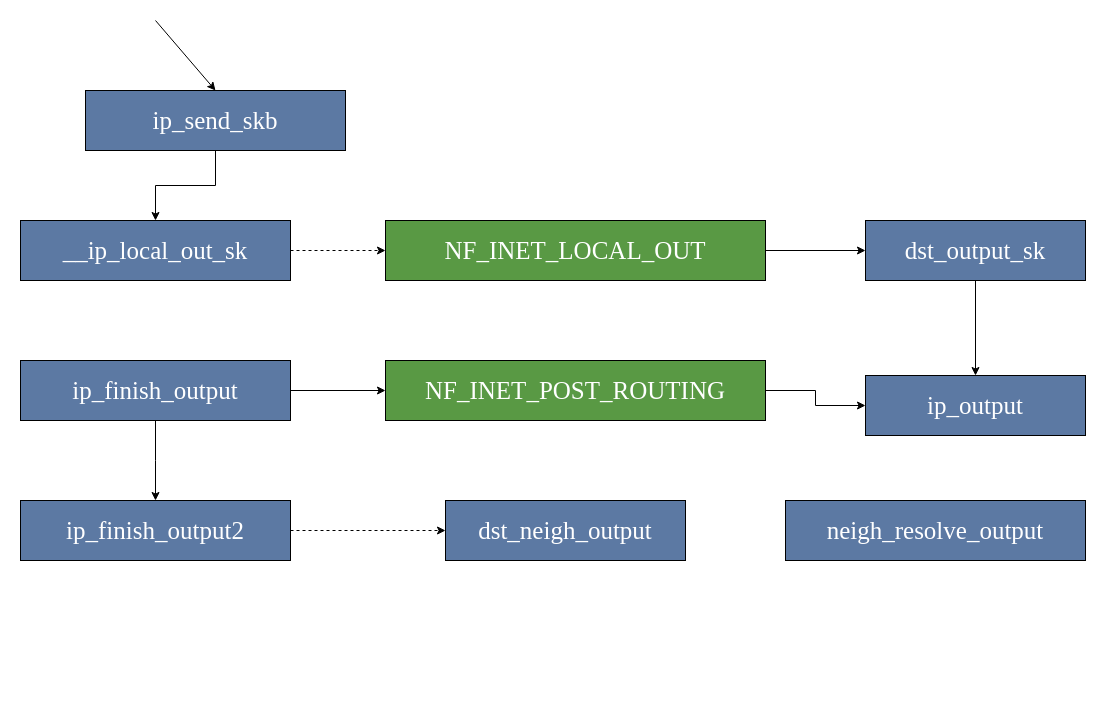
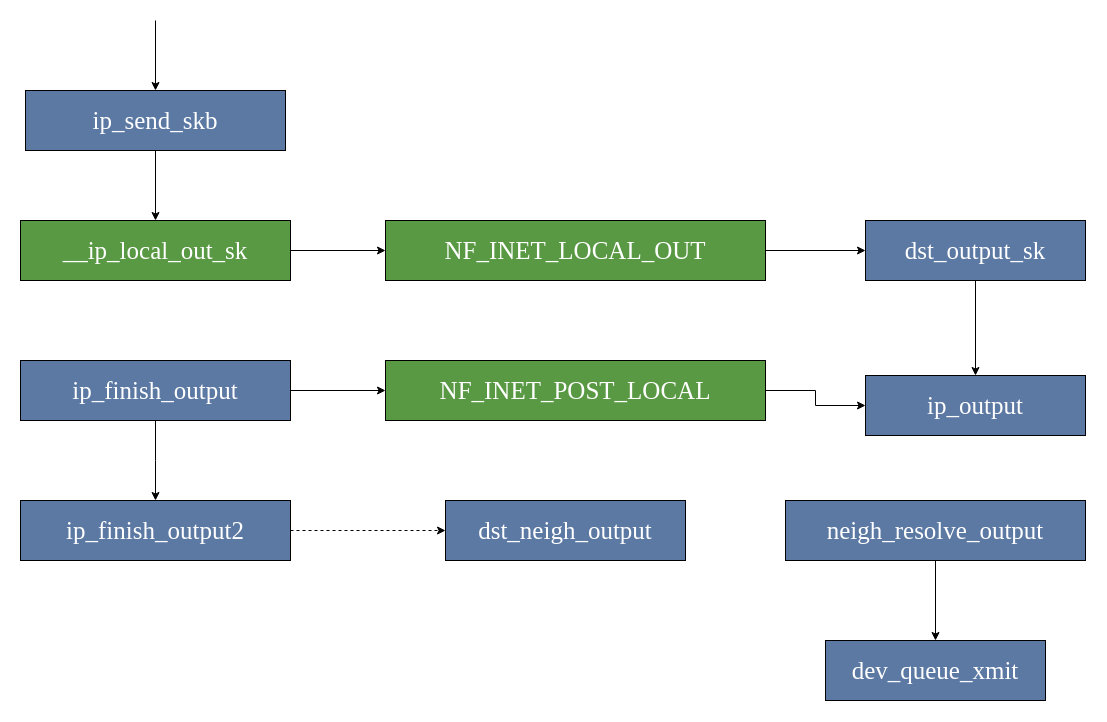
(216, 121) -> (156, 121)
(156, 251) -> (156, 251)
(335, 251) -> (335, 251)
(576, 391) -> (576, 391)
none -> (936, 597)
none -> (936, 671)
